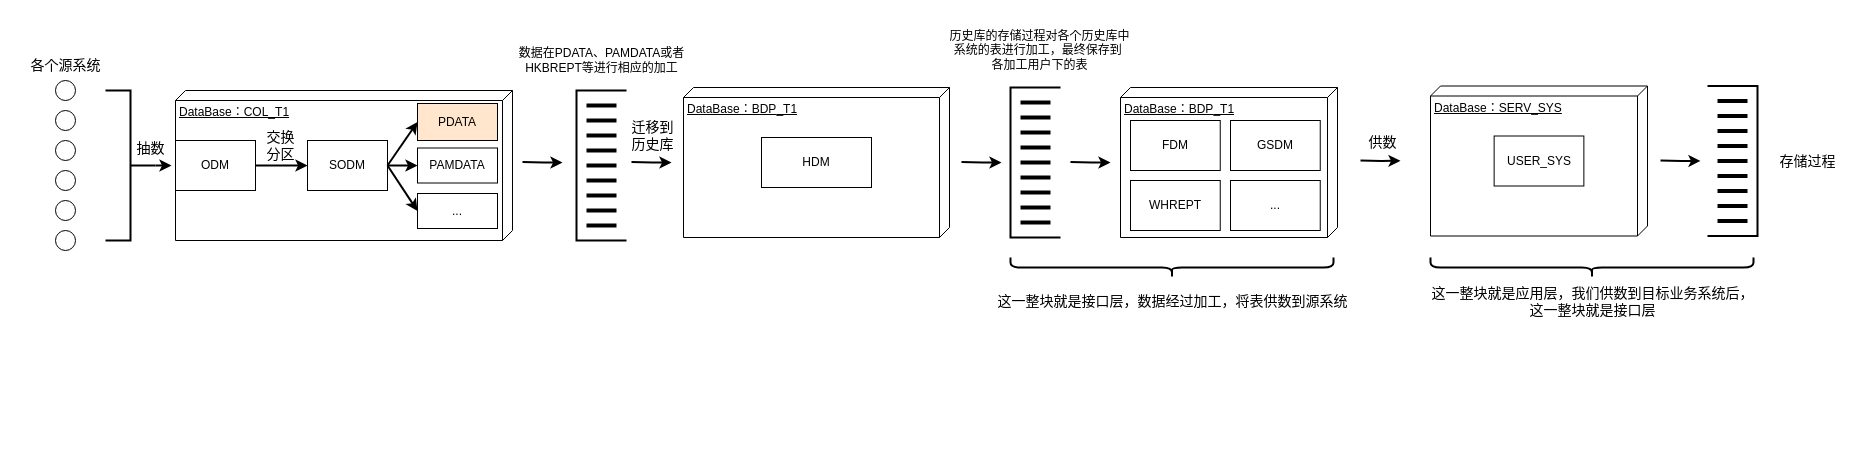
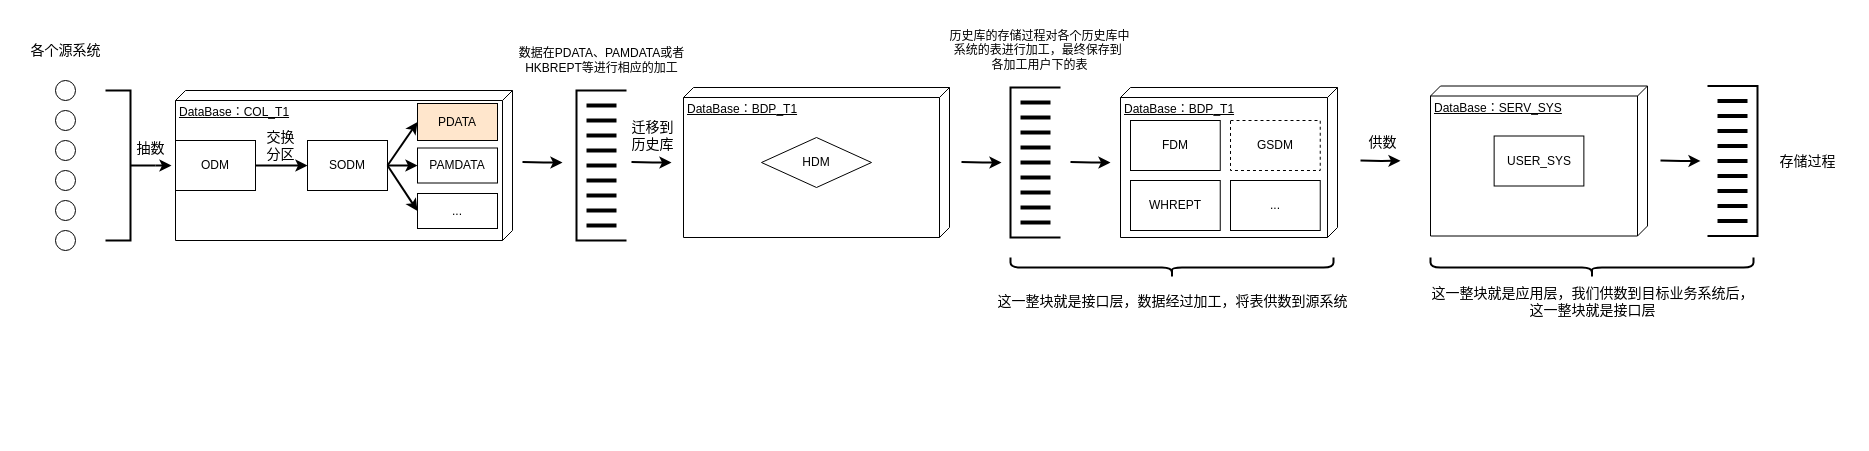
(66, 66) -> (66, 51)
(1275, 146) -> (1275, 146)
(817, 163) -> (817, 163)
